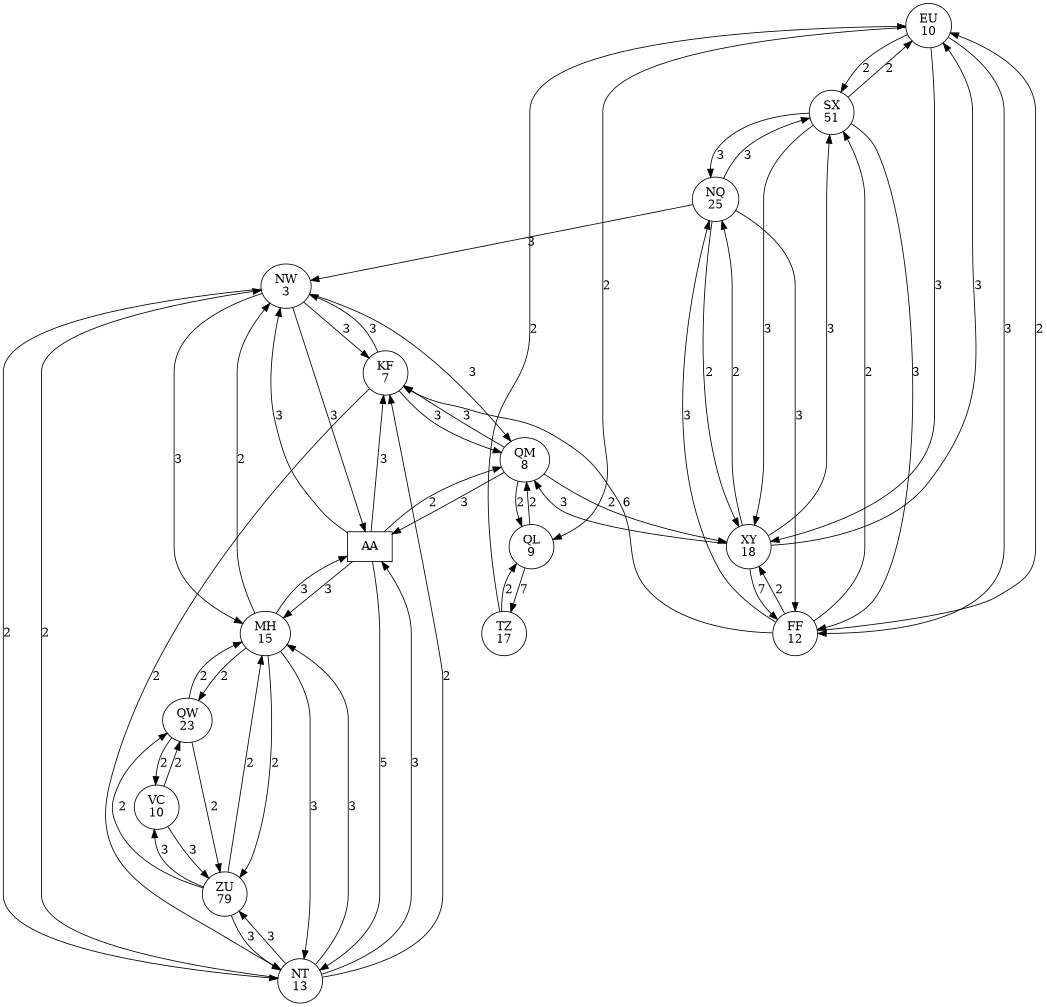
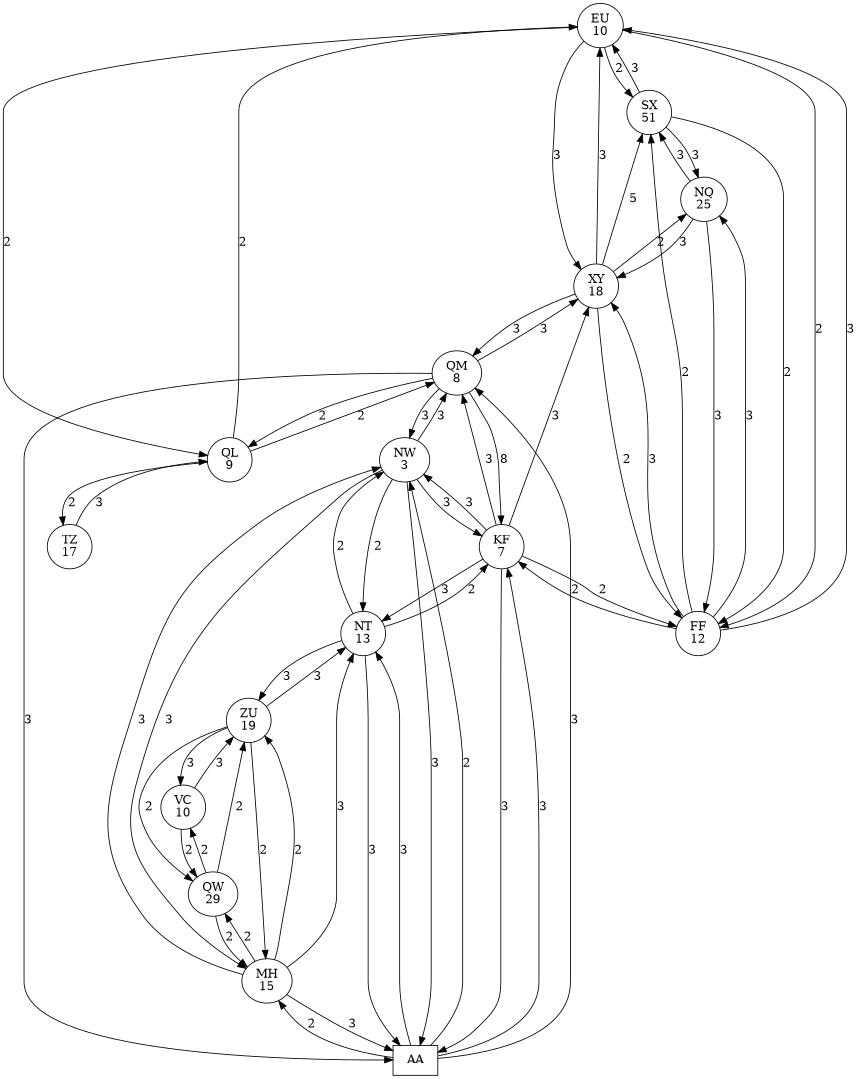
(890, 69) -> (635, 69)
(530, 169) -> (245, 99)
(506, 242) -> (423, 408)
(764, 312) -> (547, 420)
(831, 330) -> (633, 199)
(1008, 330) -> (819, 330)
(1040, 330) -> (851, 330)
(710, 373) -> (683, 243)
(916, 373) -> (788, 373)
(279, 416) -> (467, 764)
(467, 416) -> (504, 460)
(241, 460) -> (142, 720)
(433, 503) -> (575, 720)
(612, 503) -> (544, 330)
(627, 503) -> (575, 590)
(328, 590) -> (312, 1024)
(509, 590) -> (100, 503)
(524, 590) -> (72, 503)
(762, 590) -> (627, 460)
(779, 590) -> (653, 460)
none -> (594, 594)
(157, 677) -> (445, 590)
(187, 720) -> (213, 894)
(384, 764) -> (404, 851)
(348, 800) -> none
none -> (501, 821)
(225, 894) -> (249, 720)
